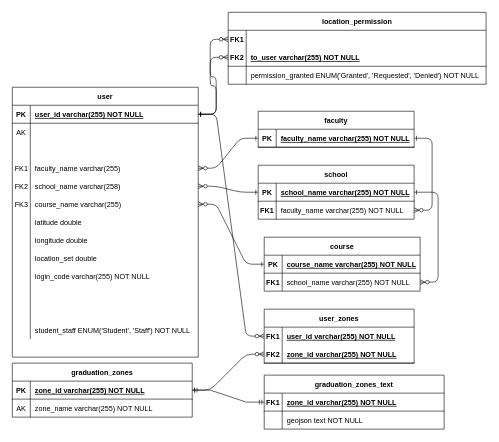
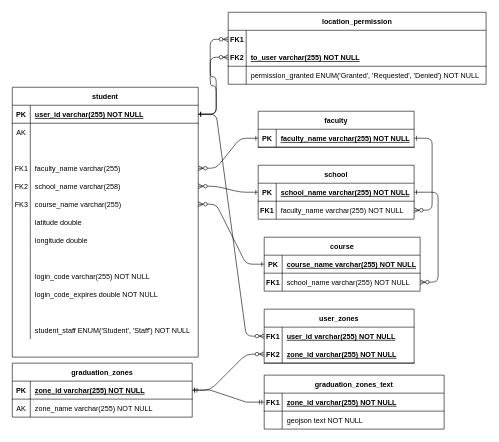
(105, 97) -> (105, 97)
(114, 258) -> none
none -> (114, 294)
